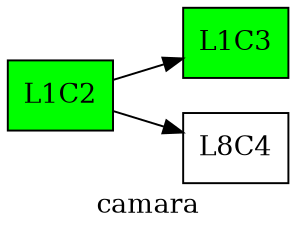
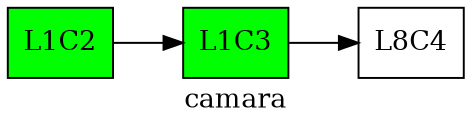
(139, 119) -> (314, 43)
